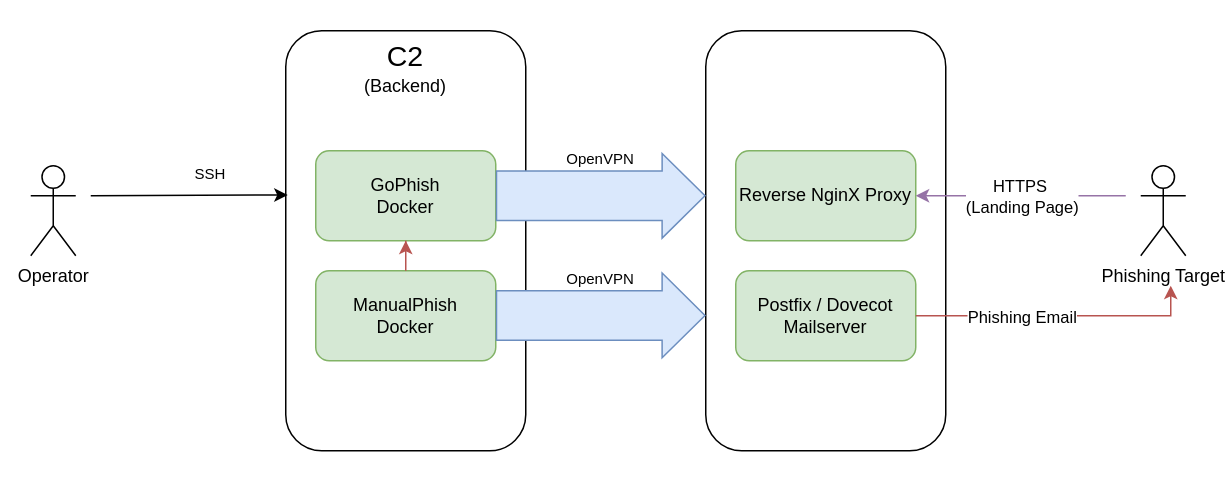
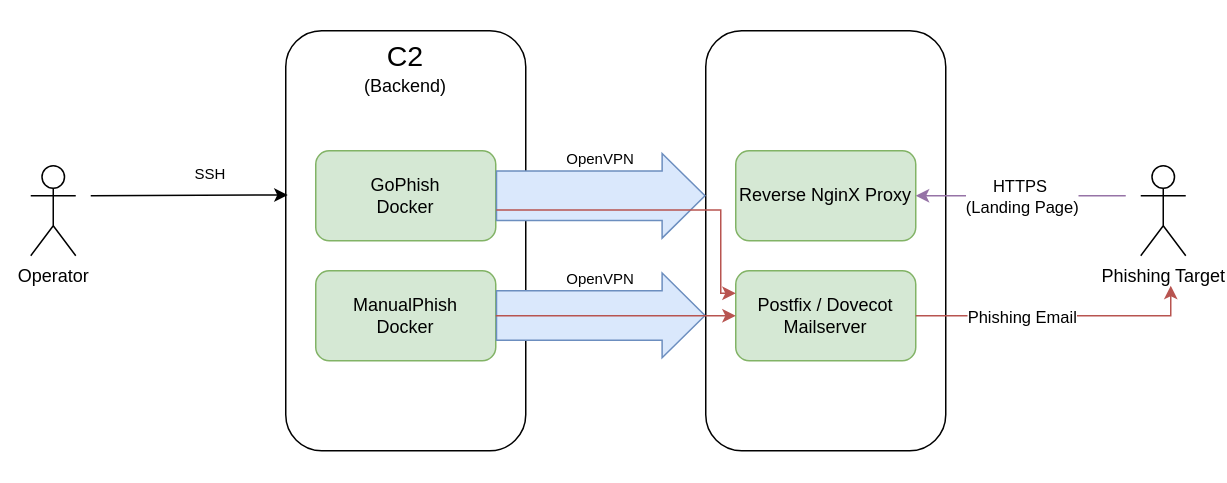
none -> (653, 210)
(406, 251) -> (611, 316)
